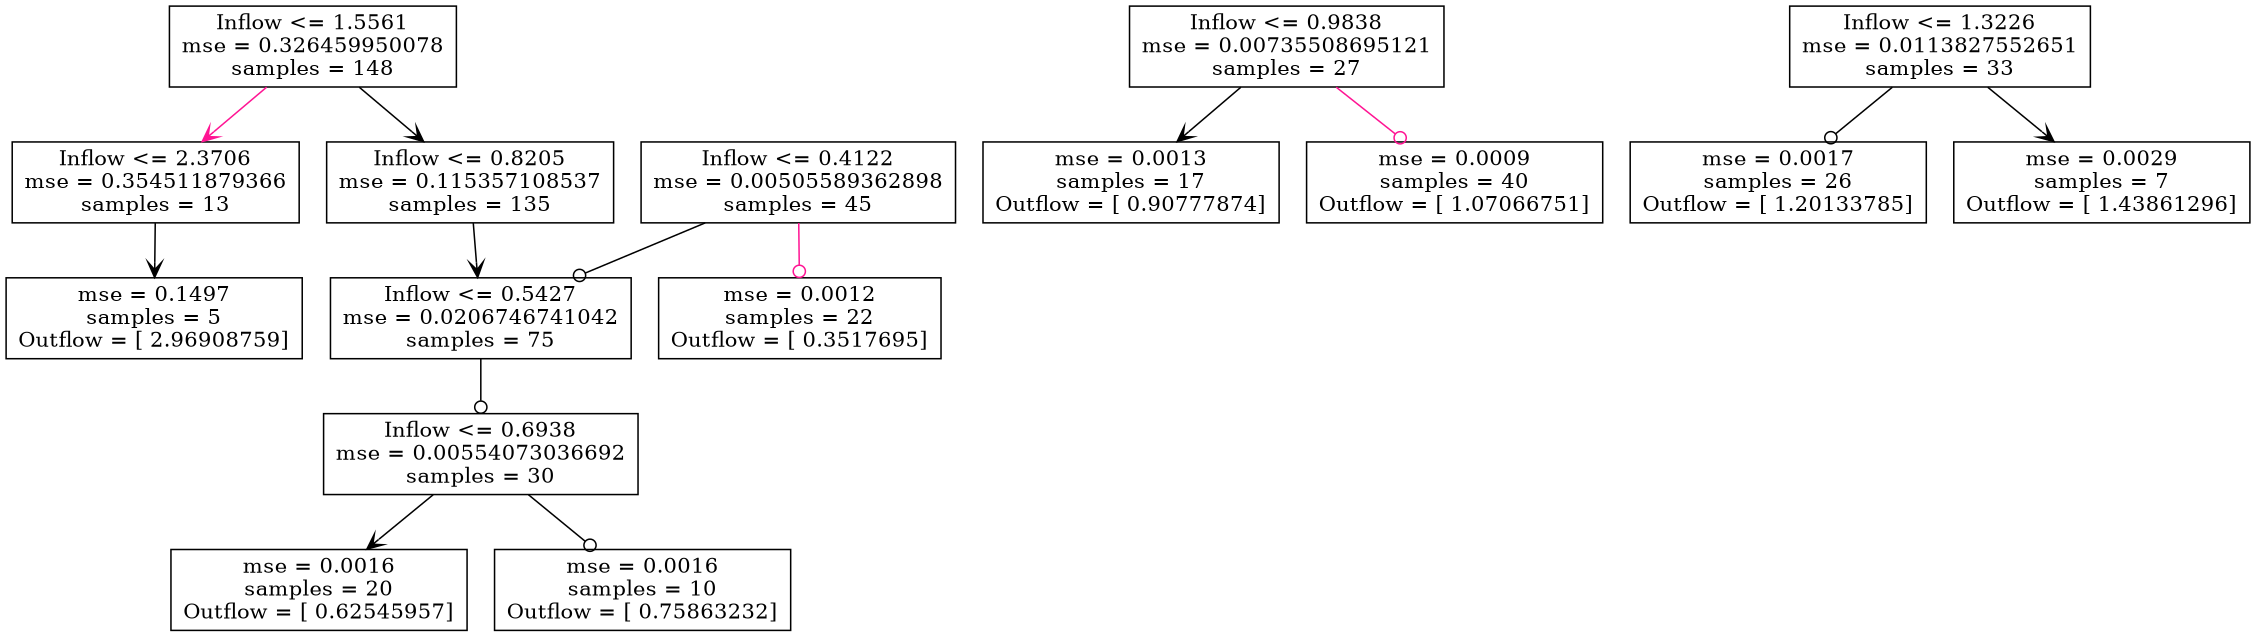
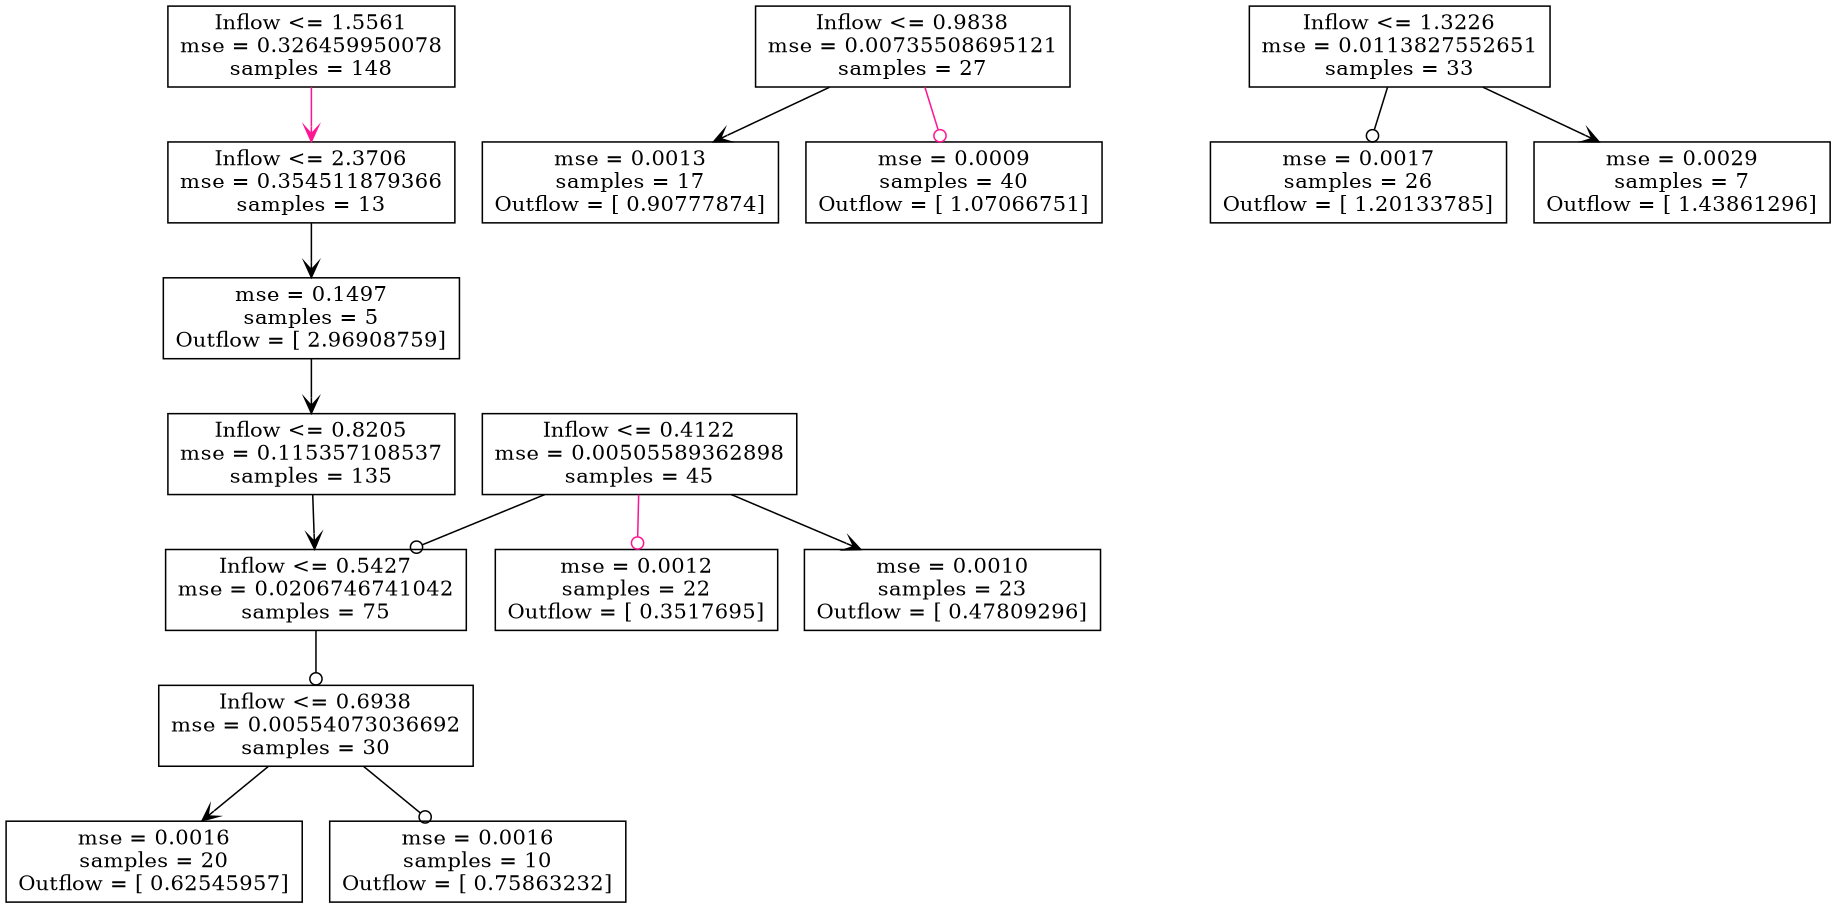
(386, 109) -> (311, 378)
none -> (952, 590)
